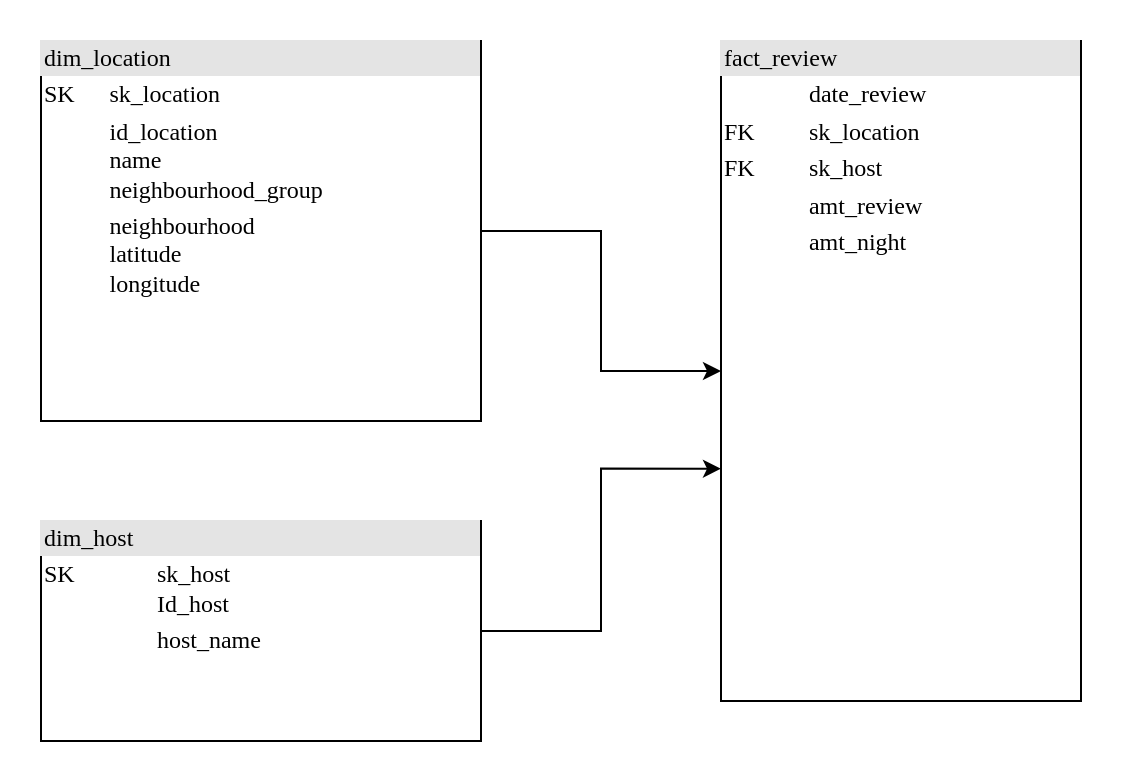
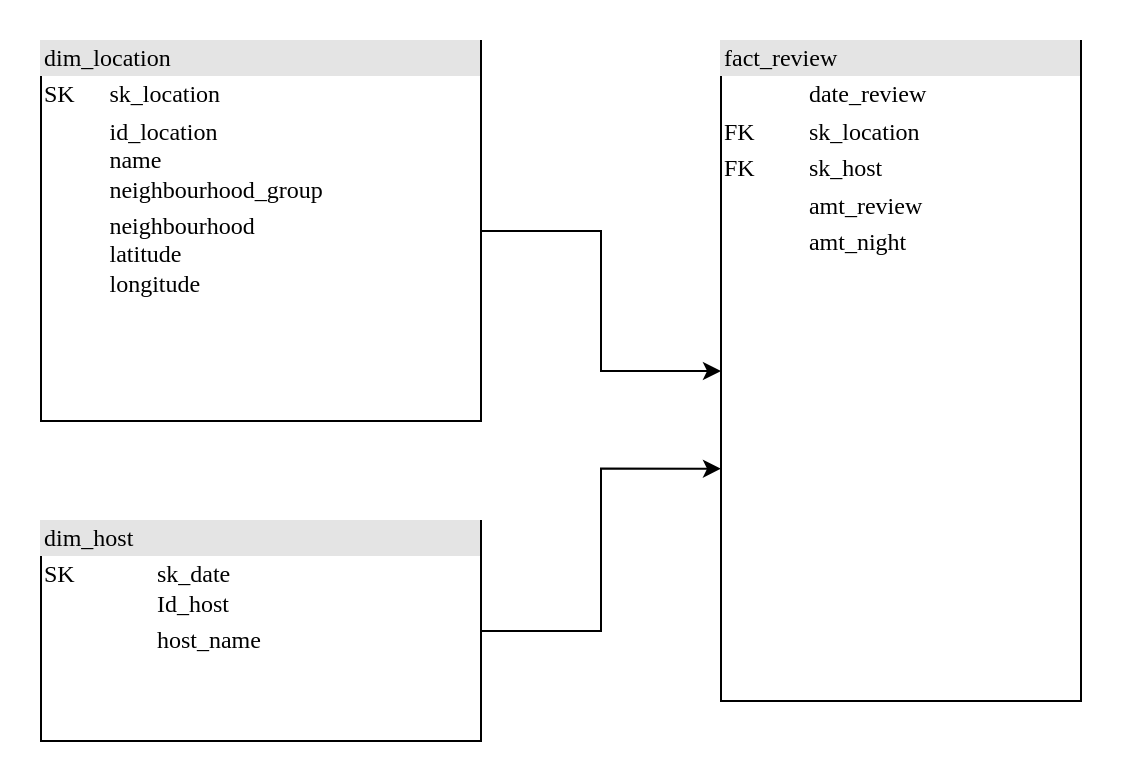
(101, 593) -> (101, 593)
